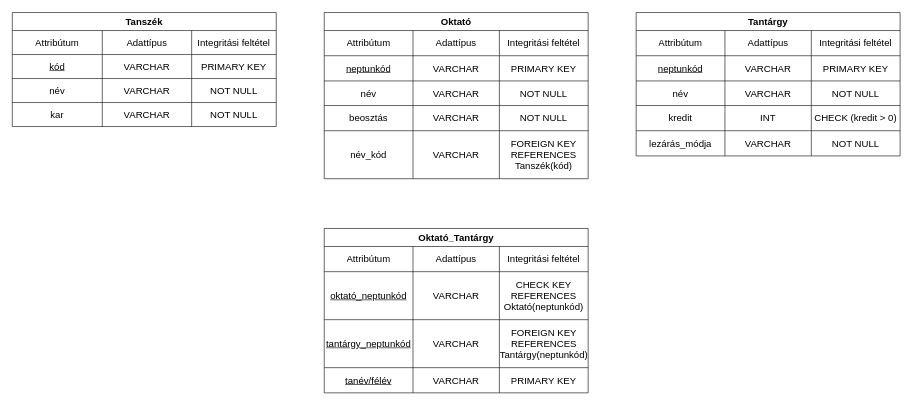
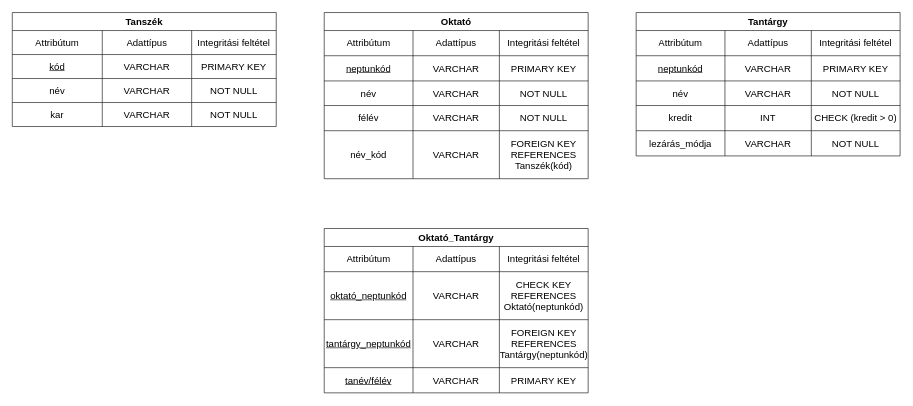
(369, 118) -> (369, 118)
